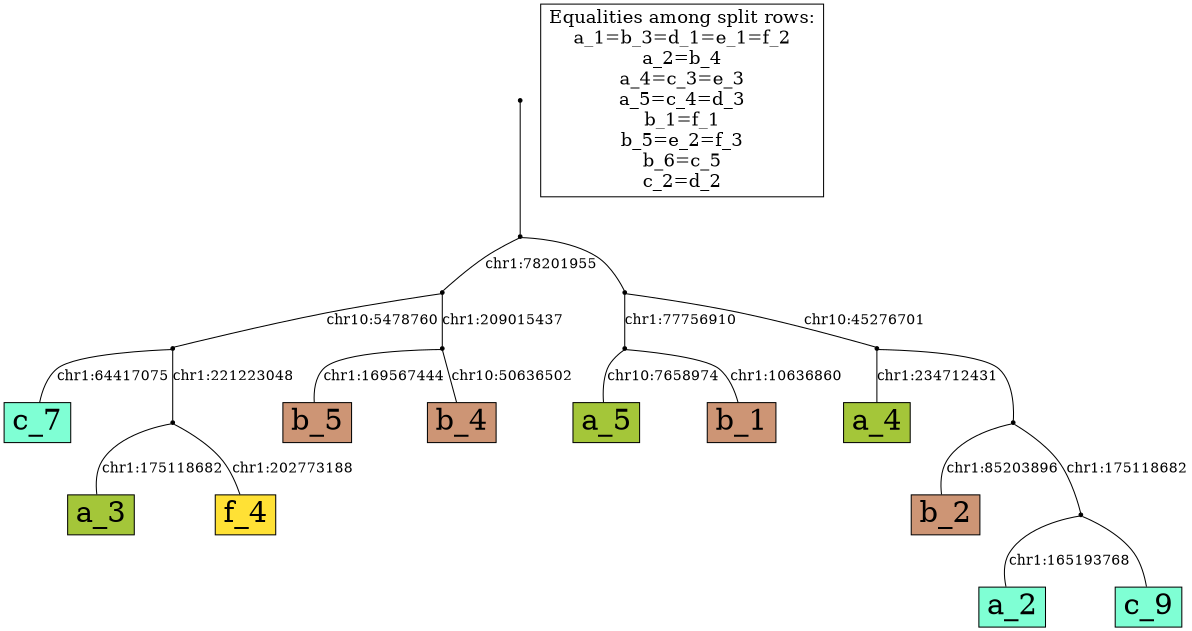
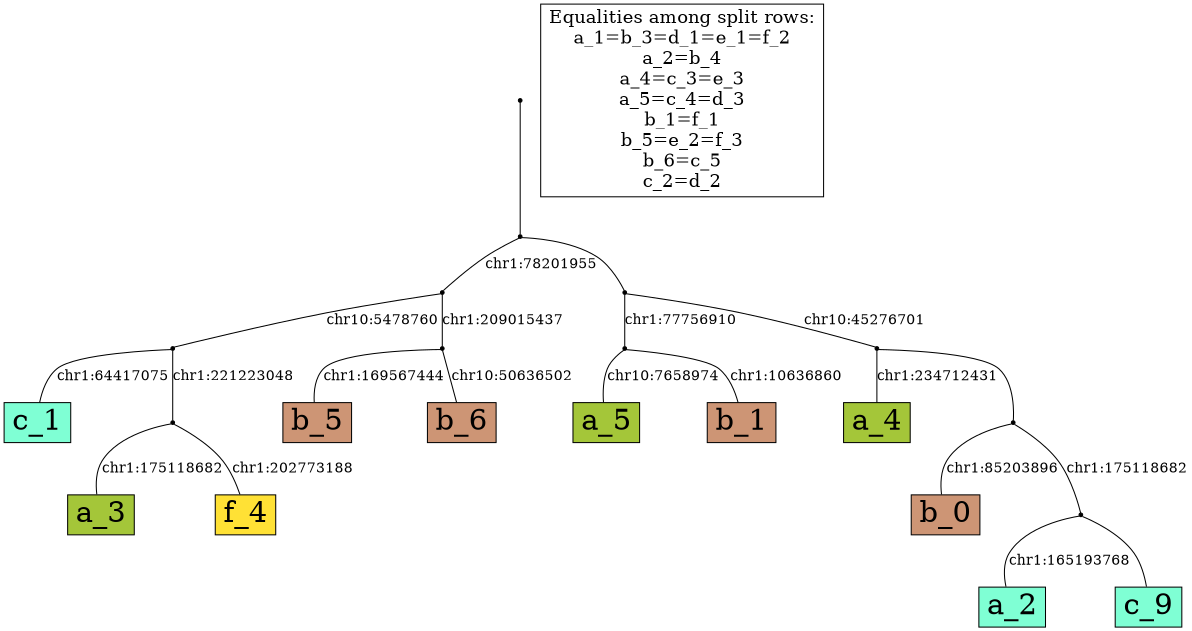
(37, 423) -> (37, 423)
(462, 423) -> (462, 423)
(946, 515) -> (946, 515)
